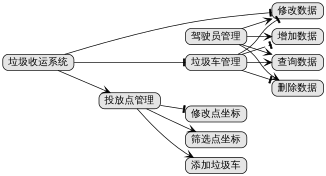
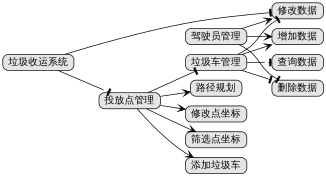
(253, 48) -> none
(253, 51) -> (255, 50)
(256, 58) -> (256, 58)
(128, 62) -> (171, 82)
(254, 62) -> (254, 62)
(81, 80) -> (81, 80)
none -> (216, 88)
(171, 107) -> (171, 107)
